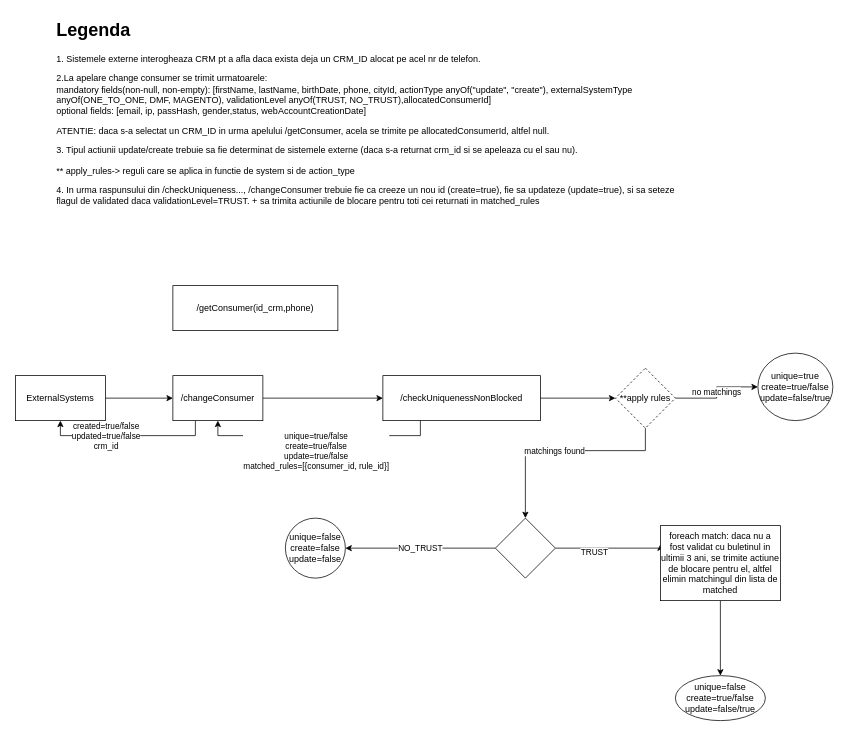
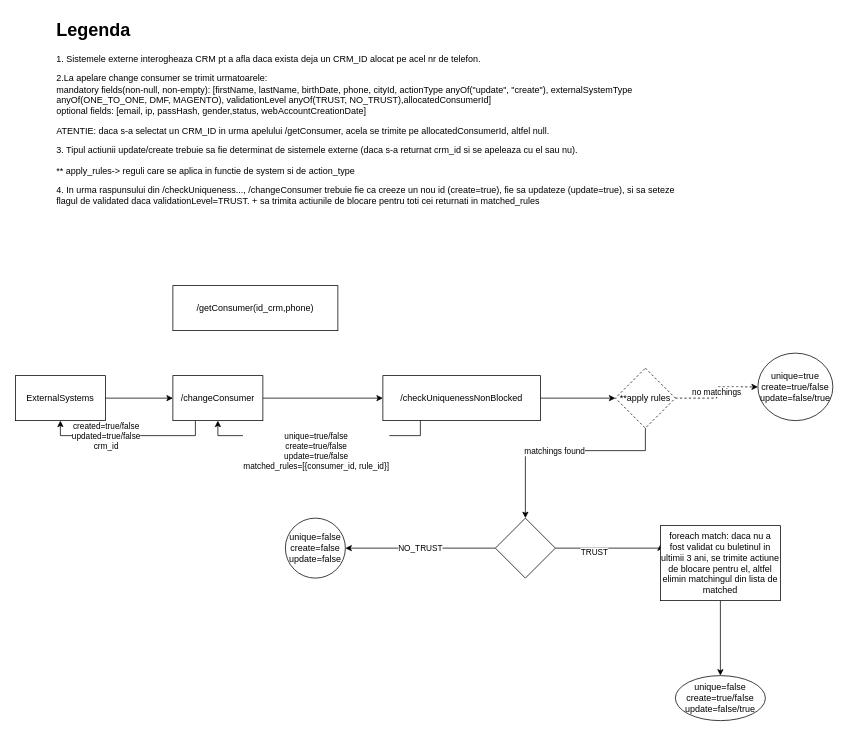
(717, 395) -> (717, 395)
